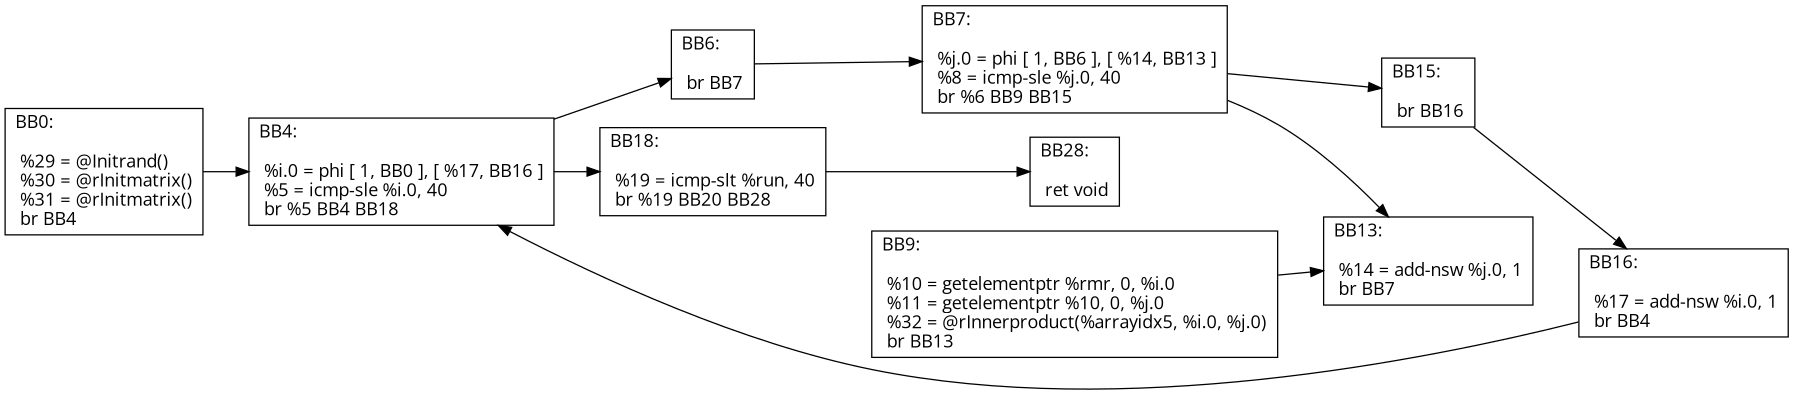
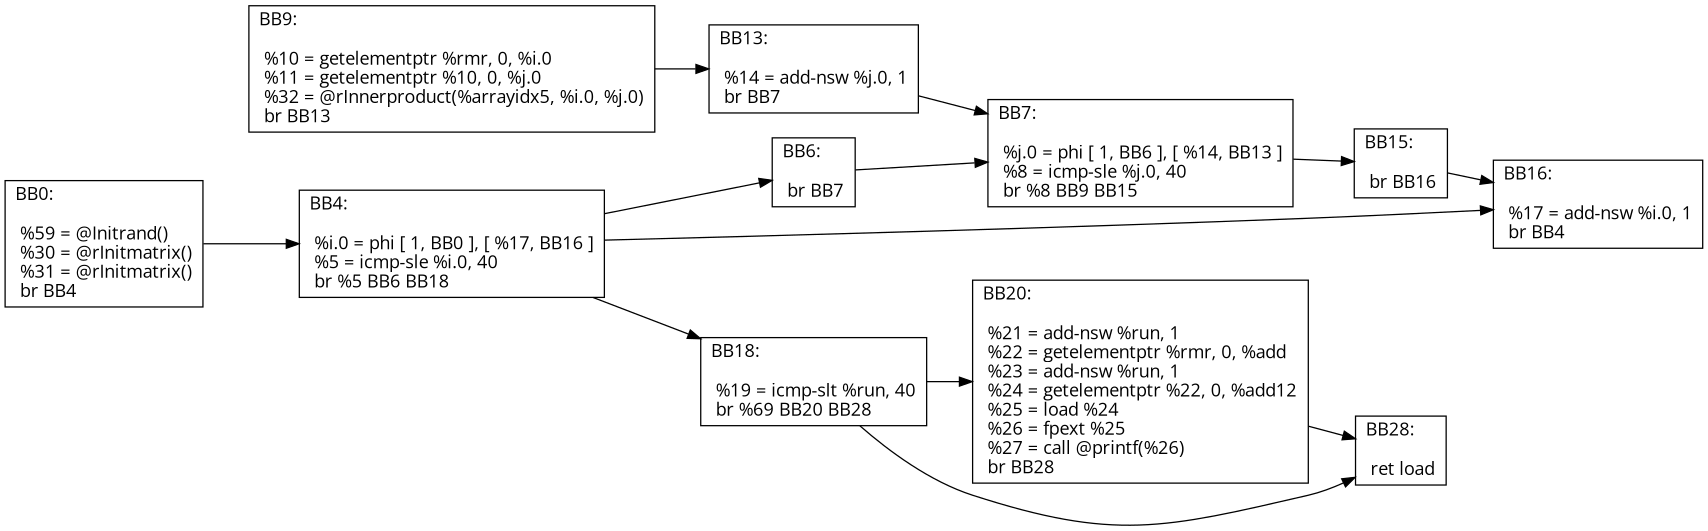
(1003, 98) -> (1068, 191)
(1309, 146) -> (947, 103)
(93, 162) -> (93, 234)
(1075, 191) -> (1401, 470)
(691, 200) -> (792, 410)
(329, 210) -> (380, 282)
none -> (1140, 382)
(1033, 387) -> (1043, 228)
